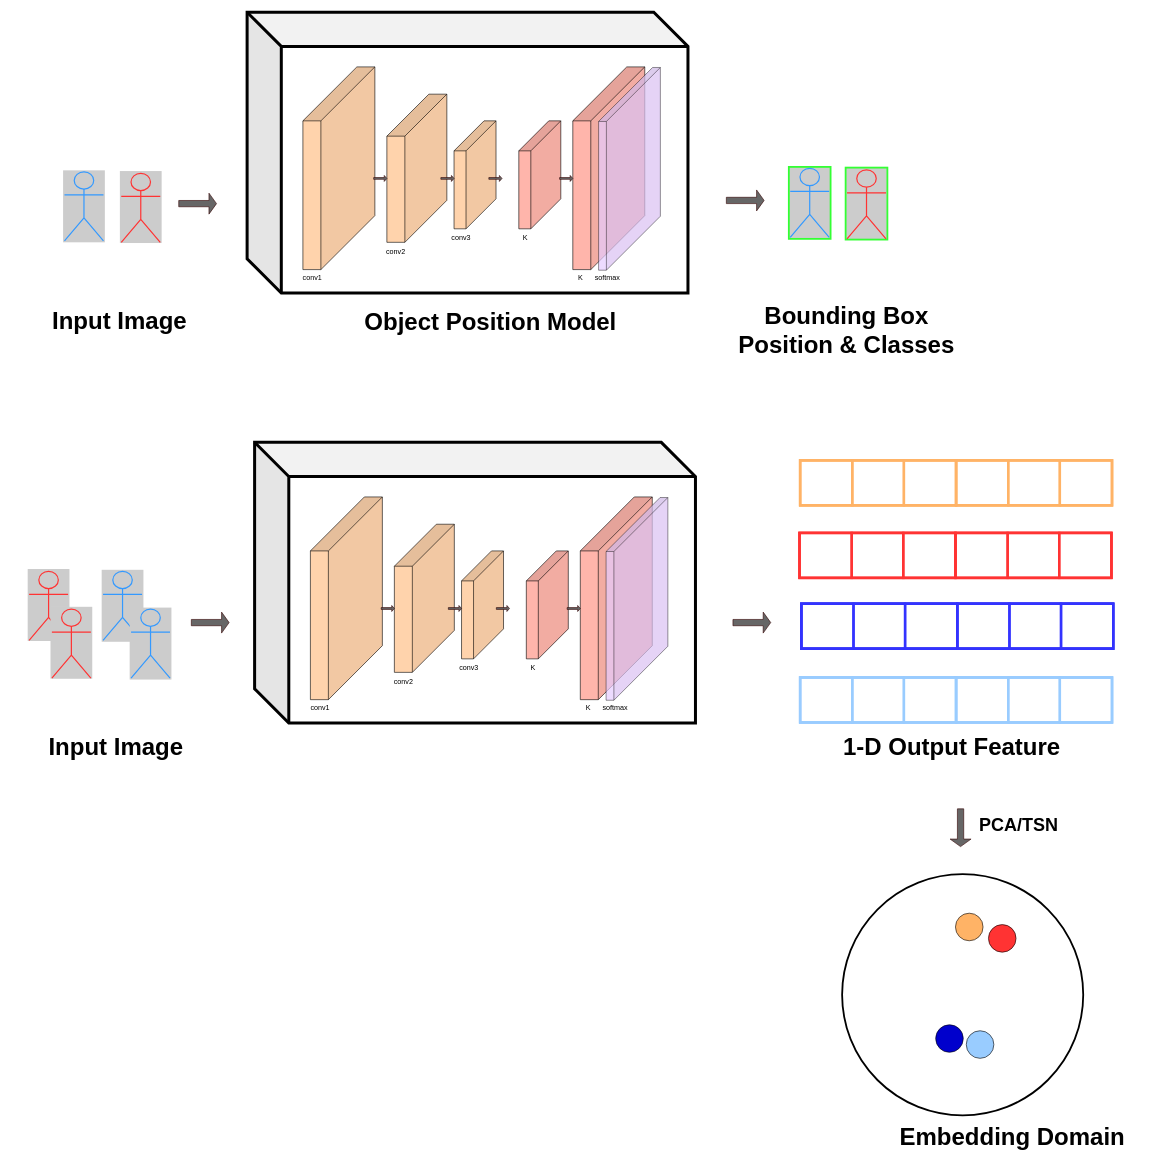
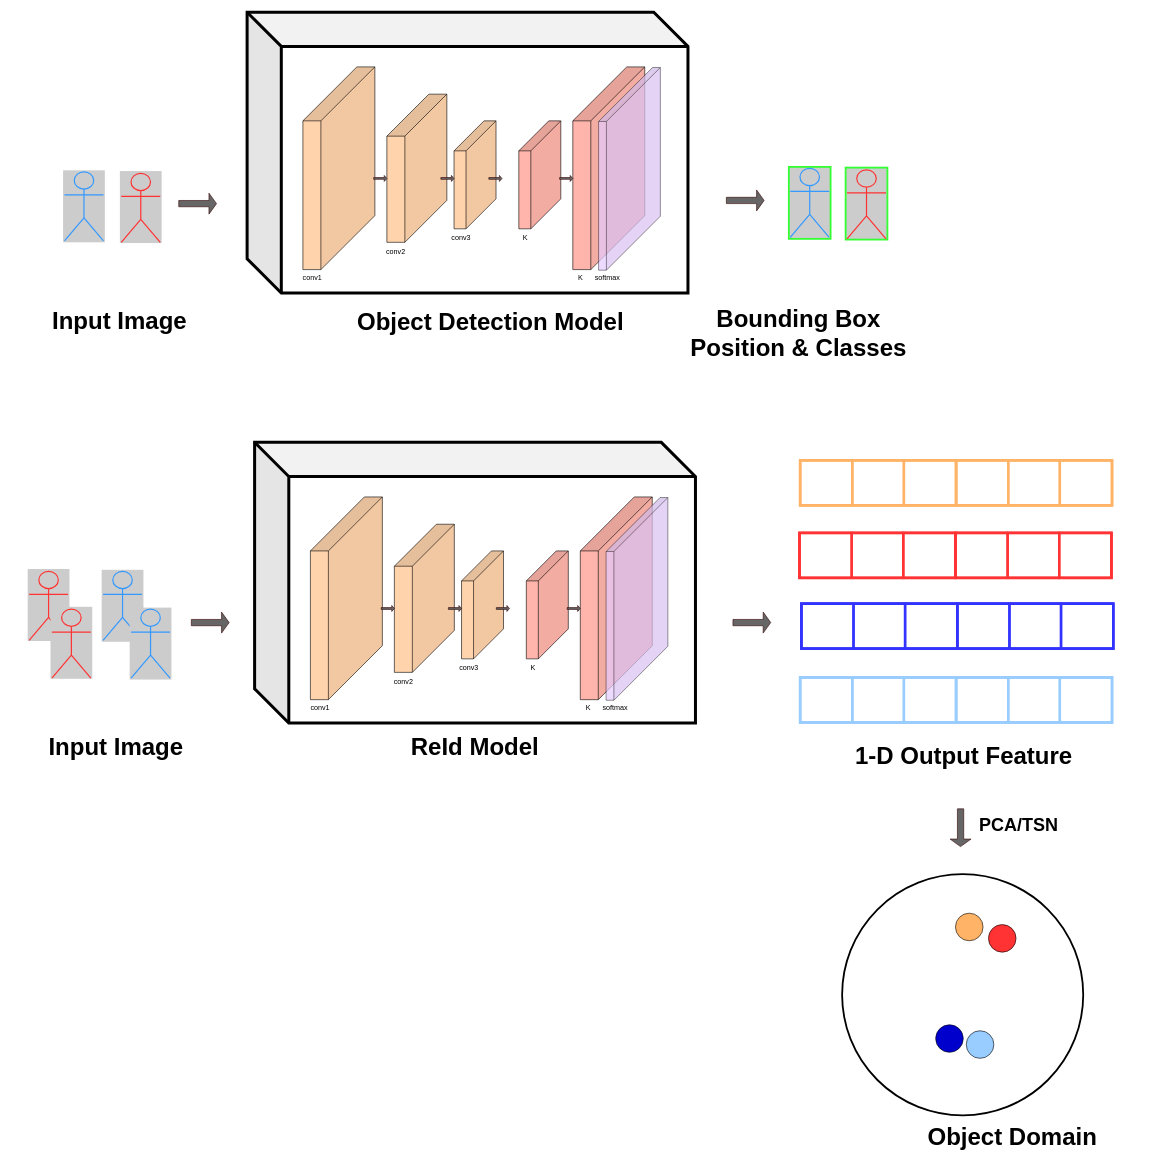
(491, 322) -> (491, 322)
(847, 330) -> (799, 333)
none -> (475, 746)
(952, 746) -> (964, 755)
(1013, 1137) -> (1013, 1137)
